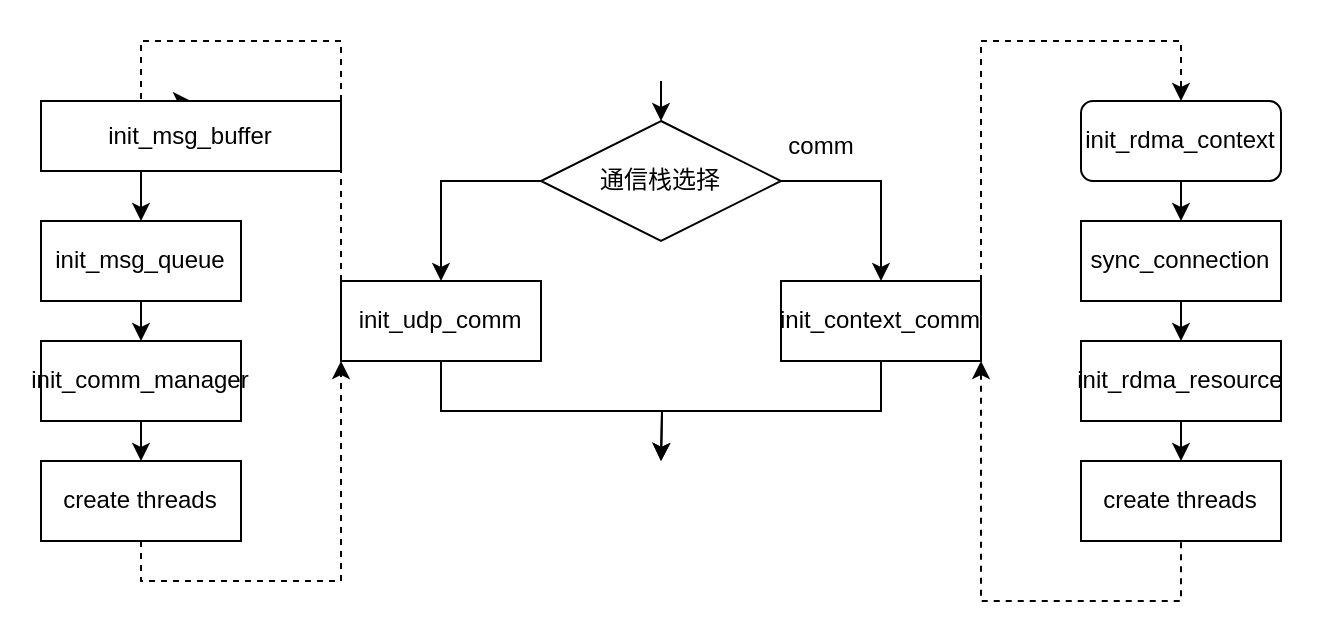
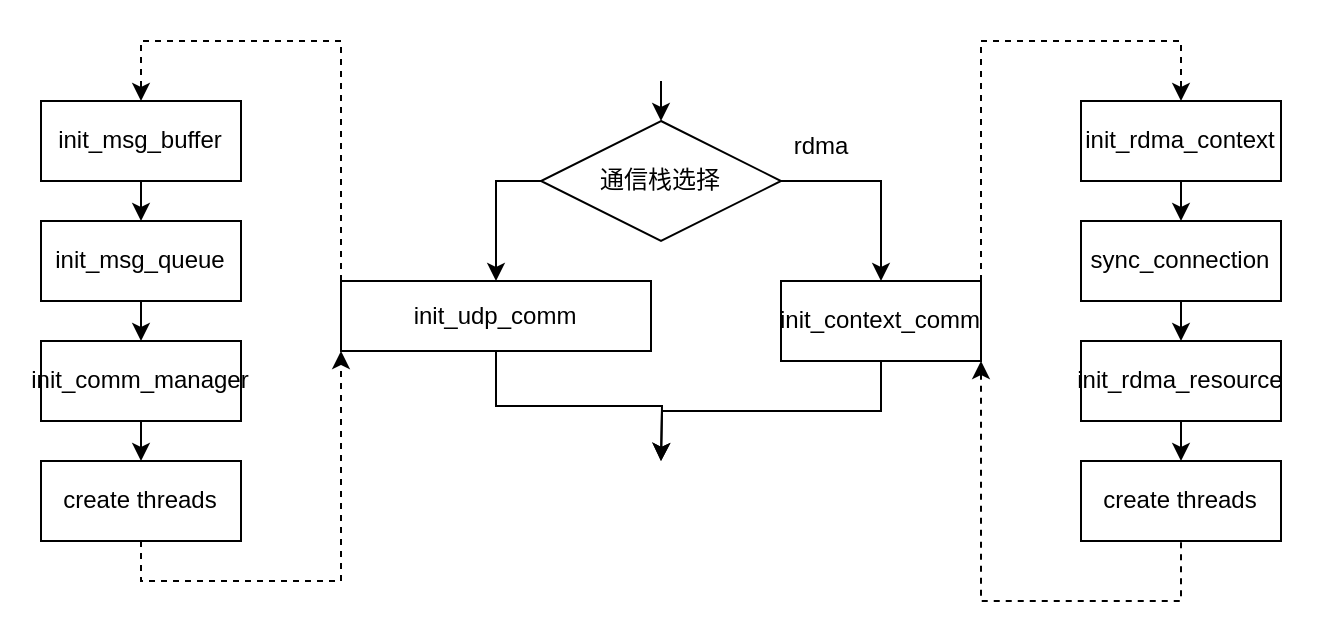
(191, 136) -> (141, 141)
(1181, 141) -> (1181, 141)
(822, 147) -> (822, 147)
(441, 321) -> (496, 316)
